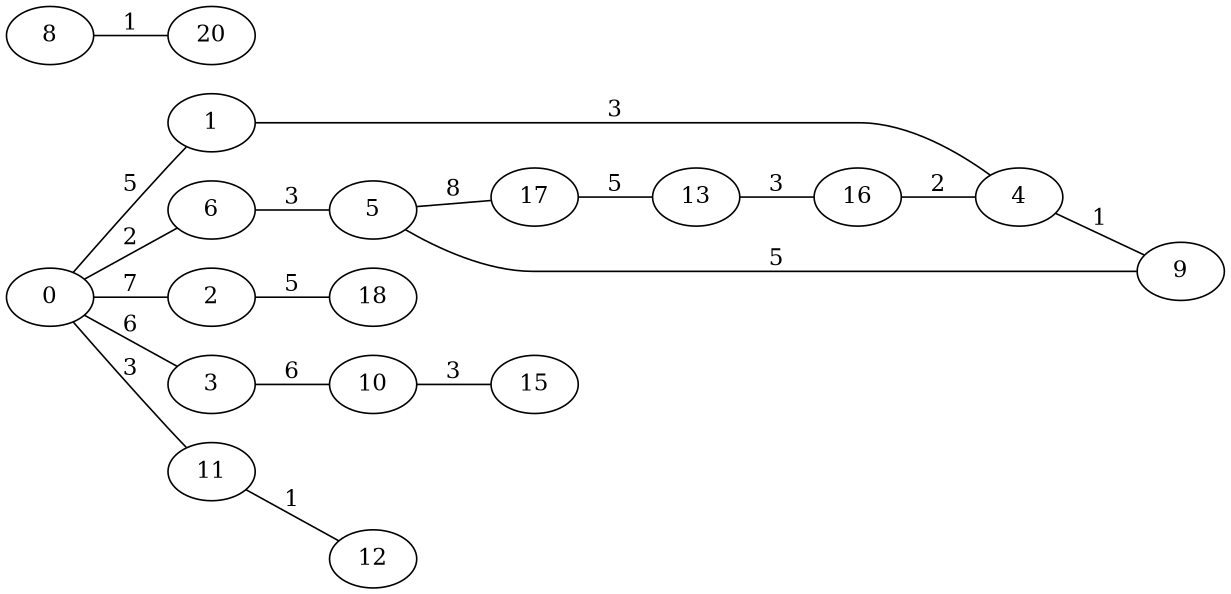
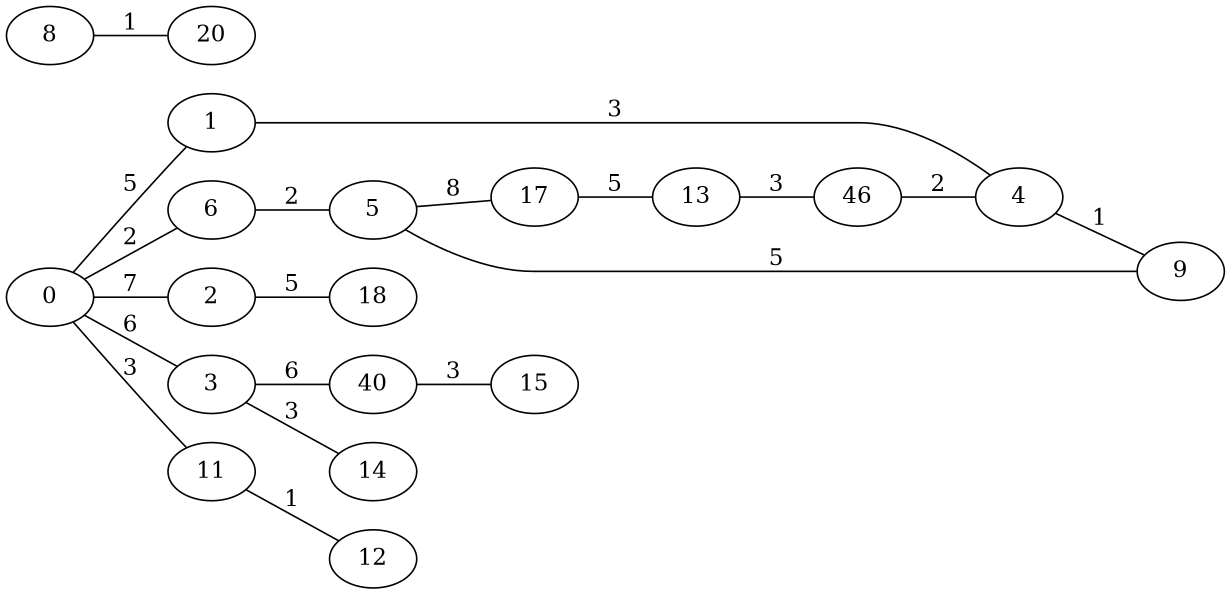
(858, 197) -> (858, 197)
(292, 198) -> (292, 198)
(373, 384) -> (373, 384)
none -> (373, 472)
